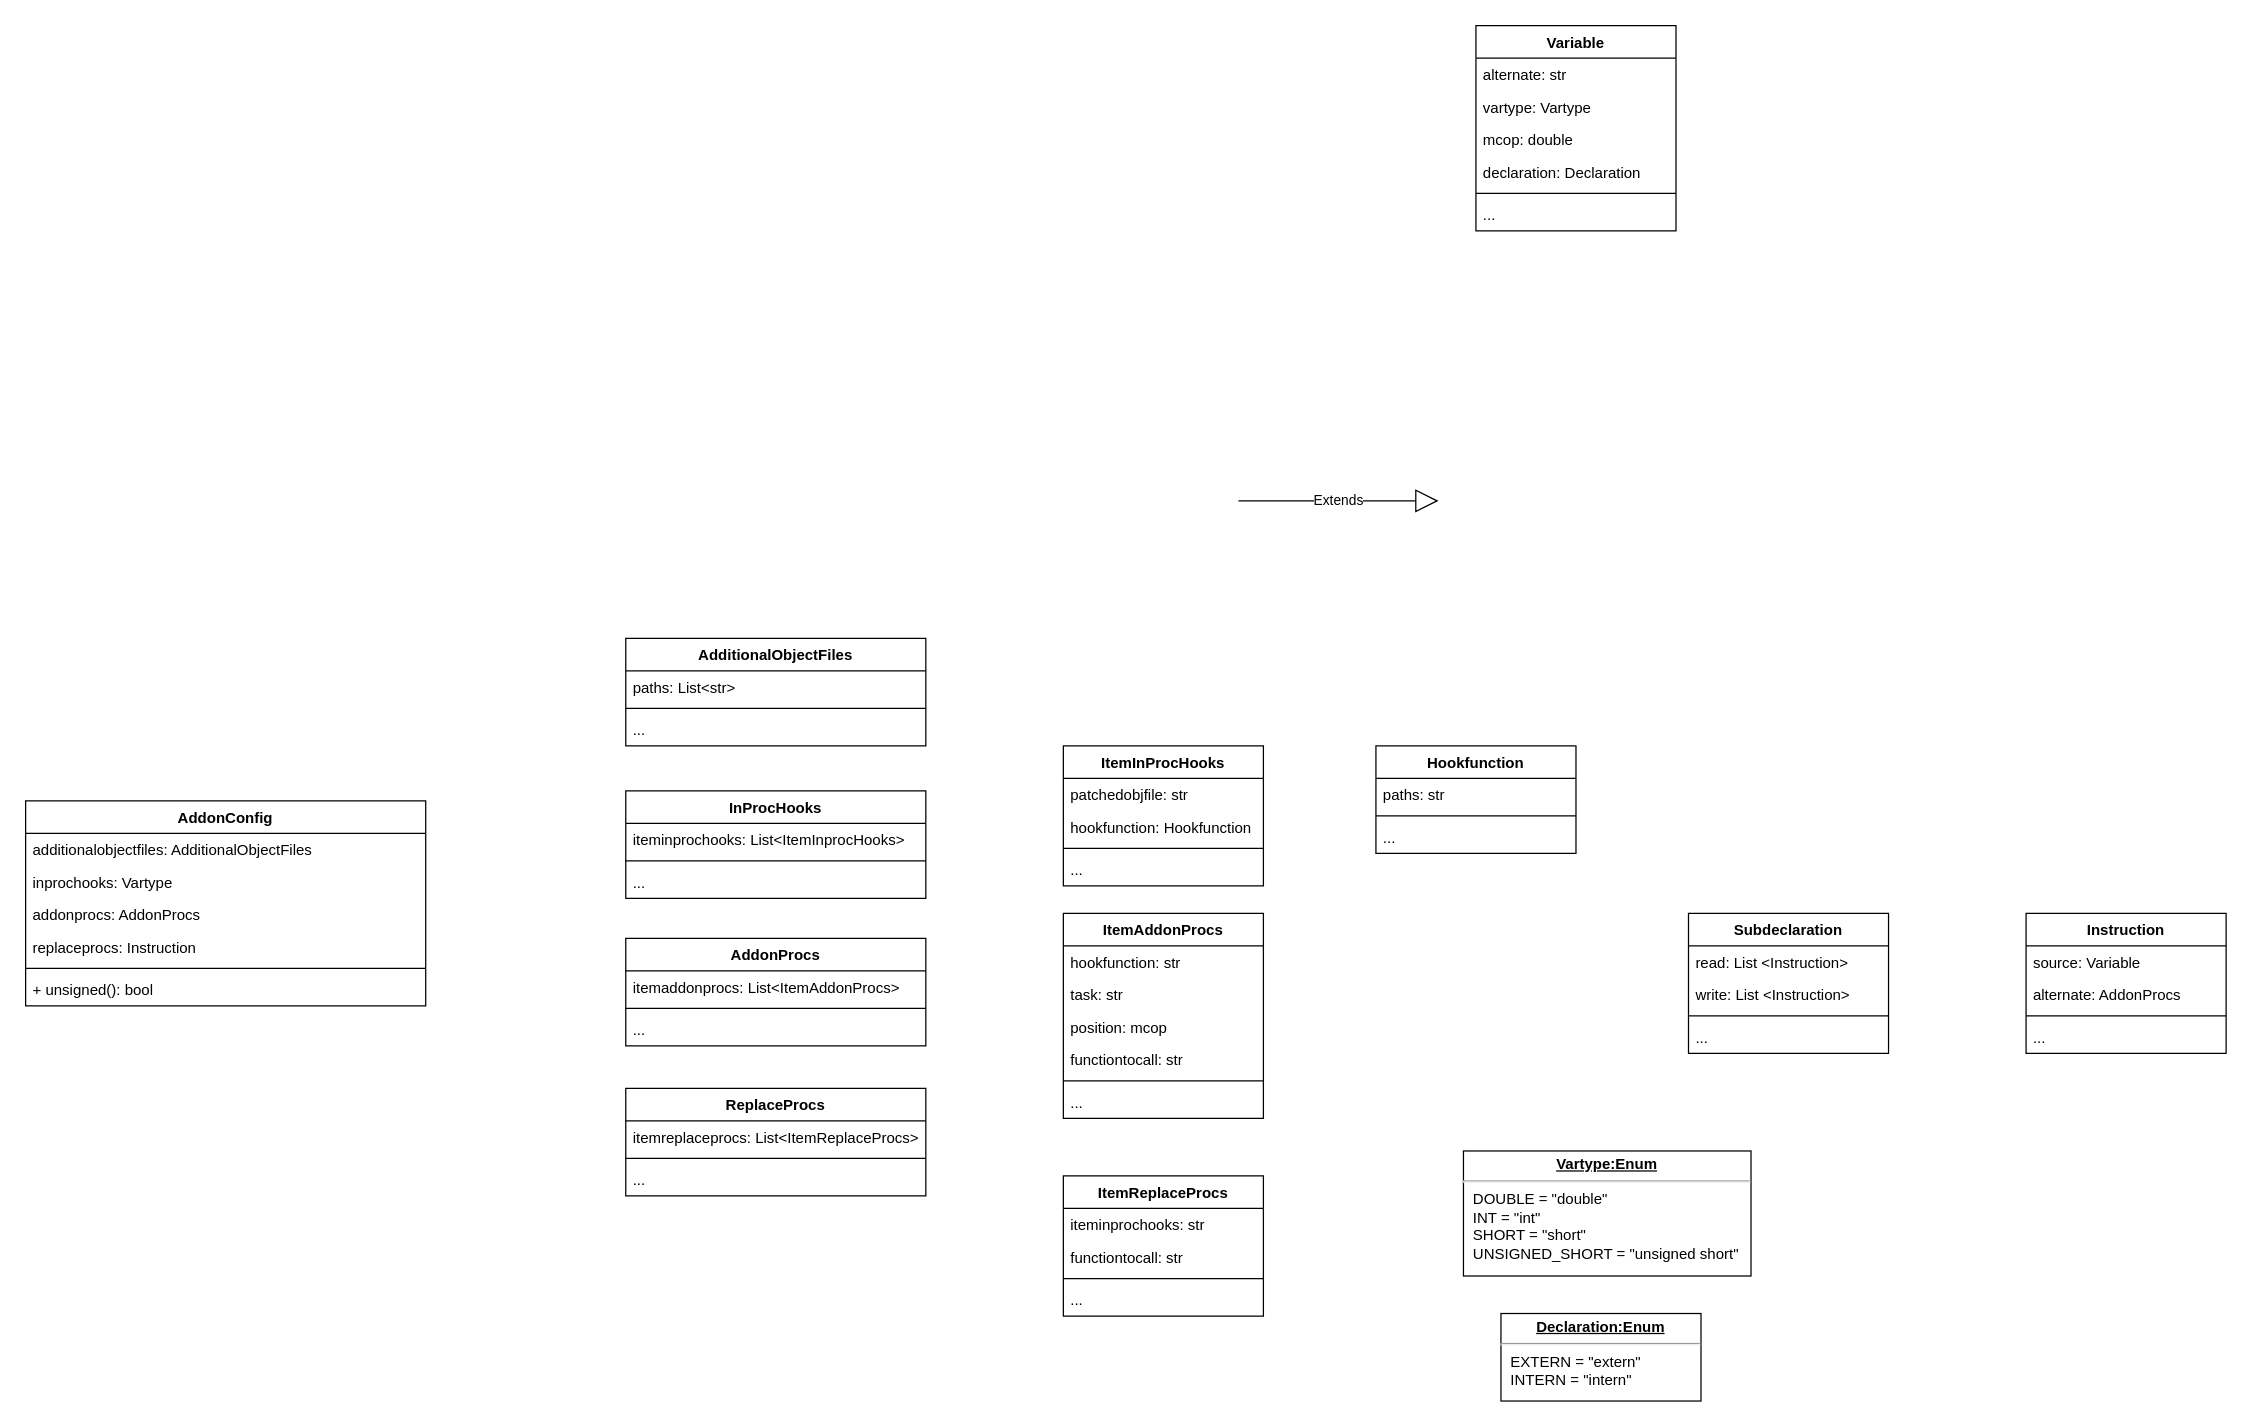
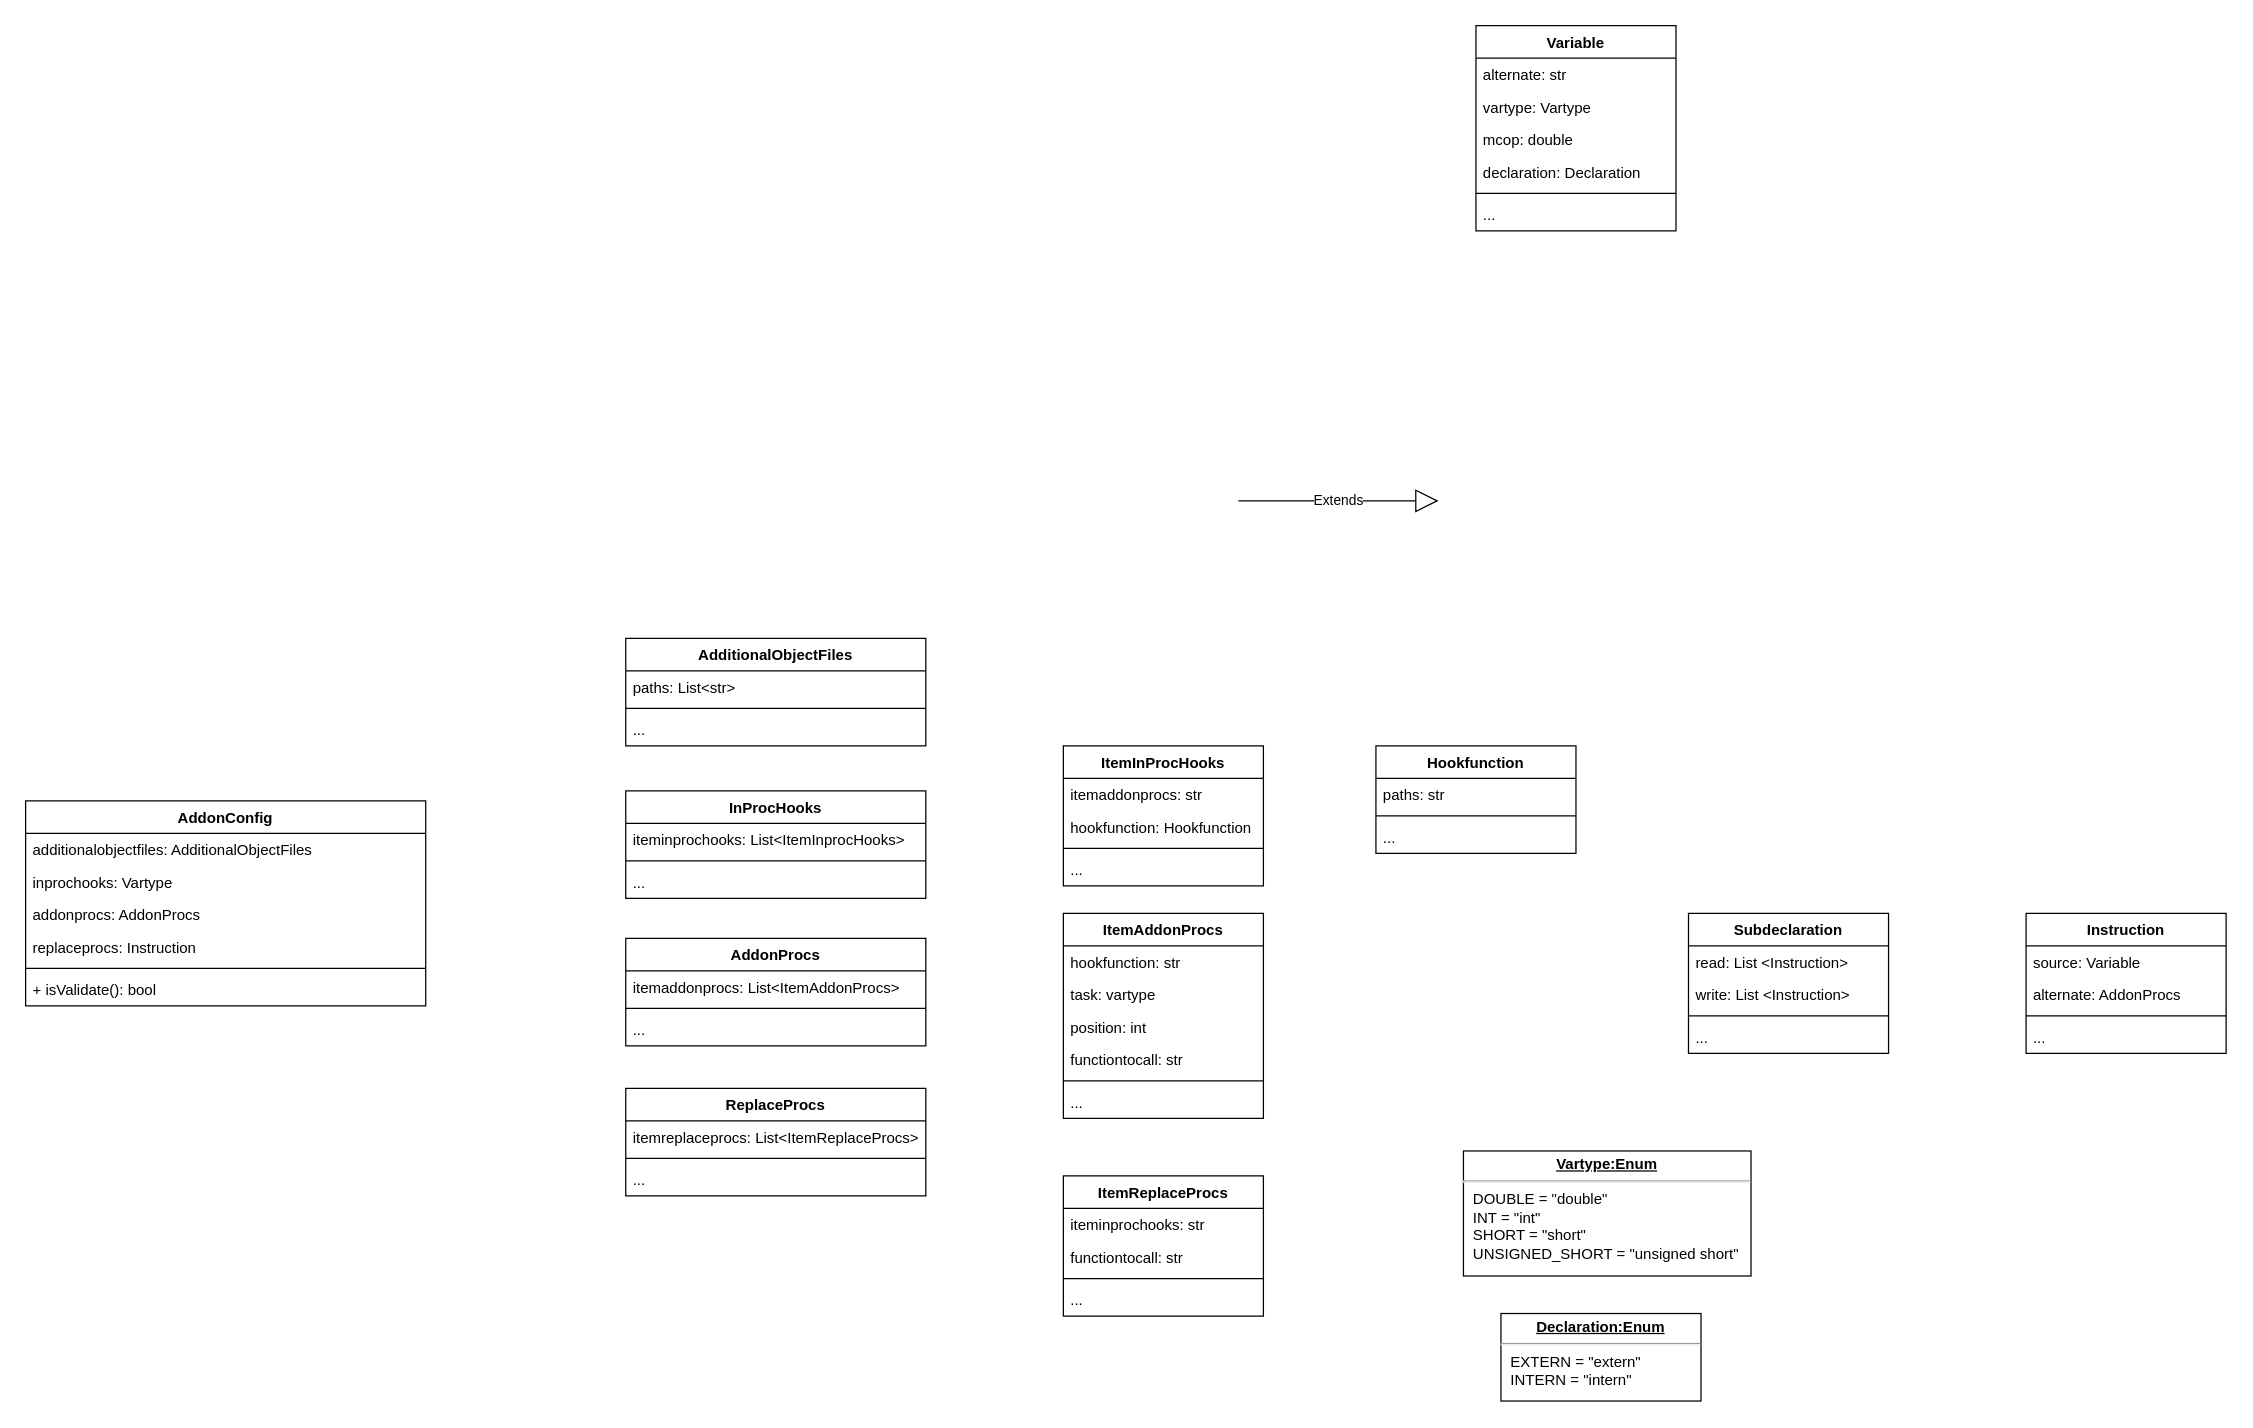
(1142, 795) -> (1144, 795)
(98, 990) -> (103, 990)
(1104, 995) -> (1121, 995)
(1121, 1028) -> (1115, 1028)
